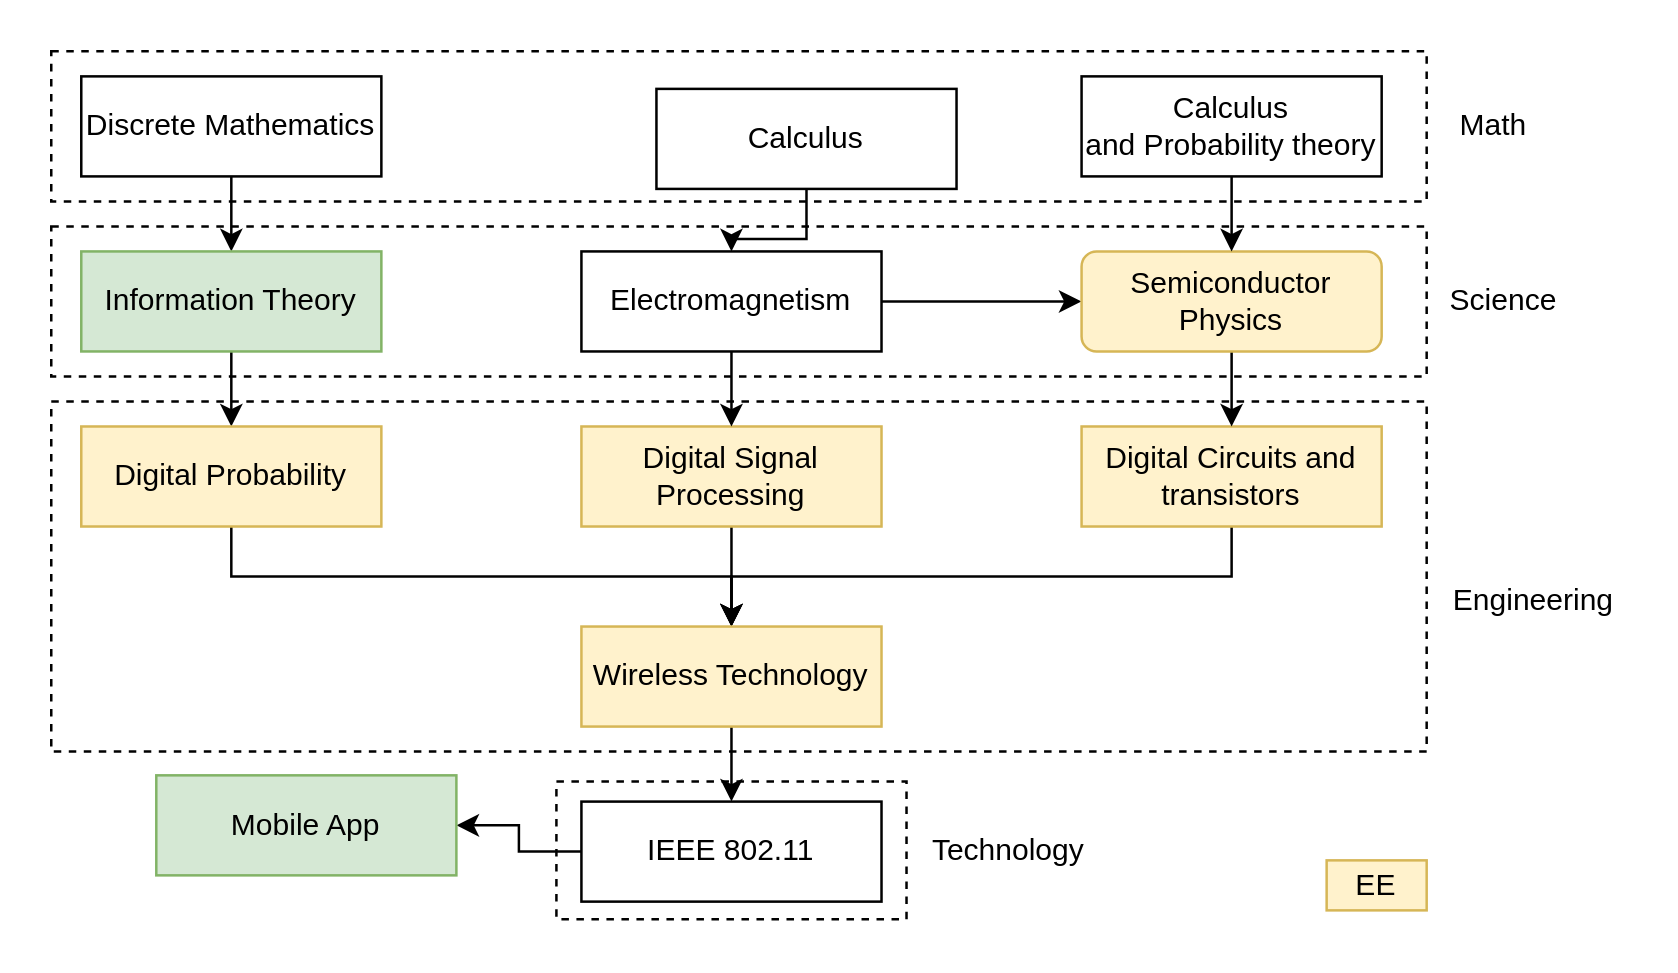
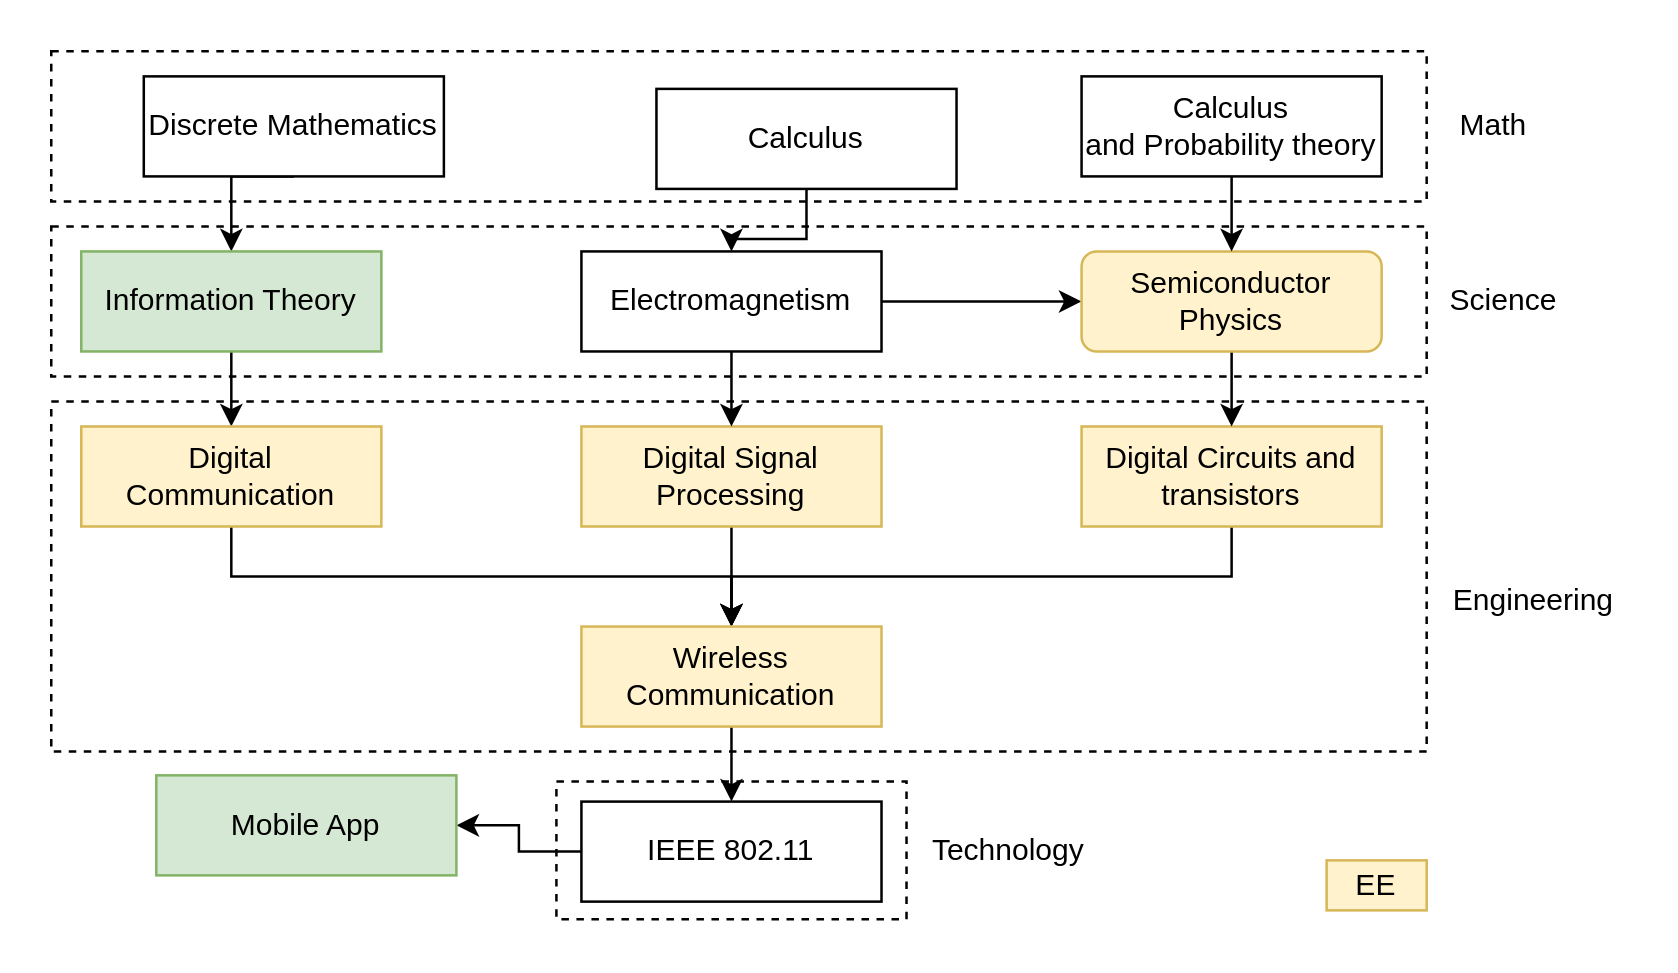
(231, 126) -> (294, 126)
(231, 476) -> (231, 476)
(731, 676) -> (731, 676)
